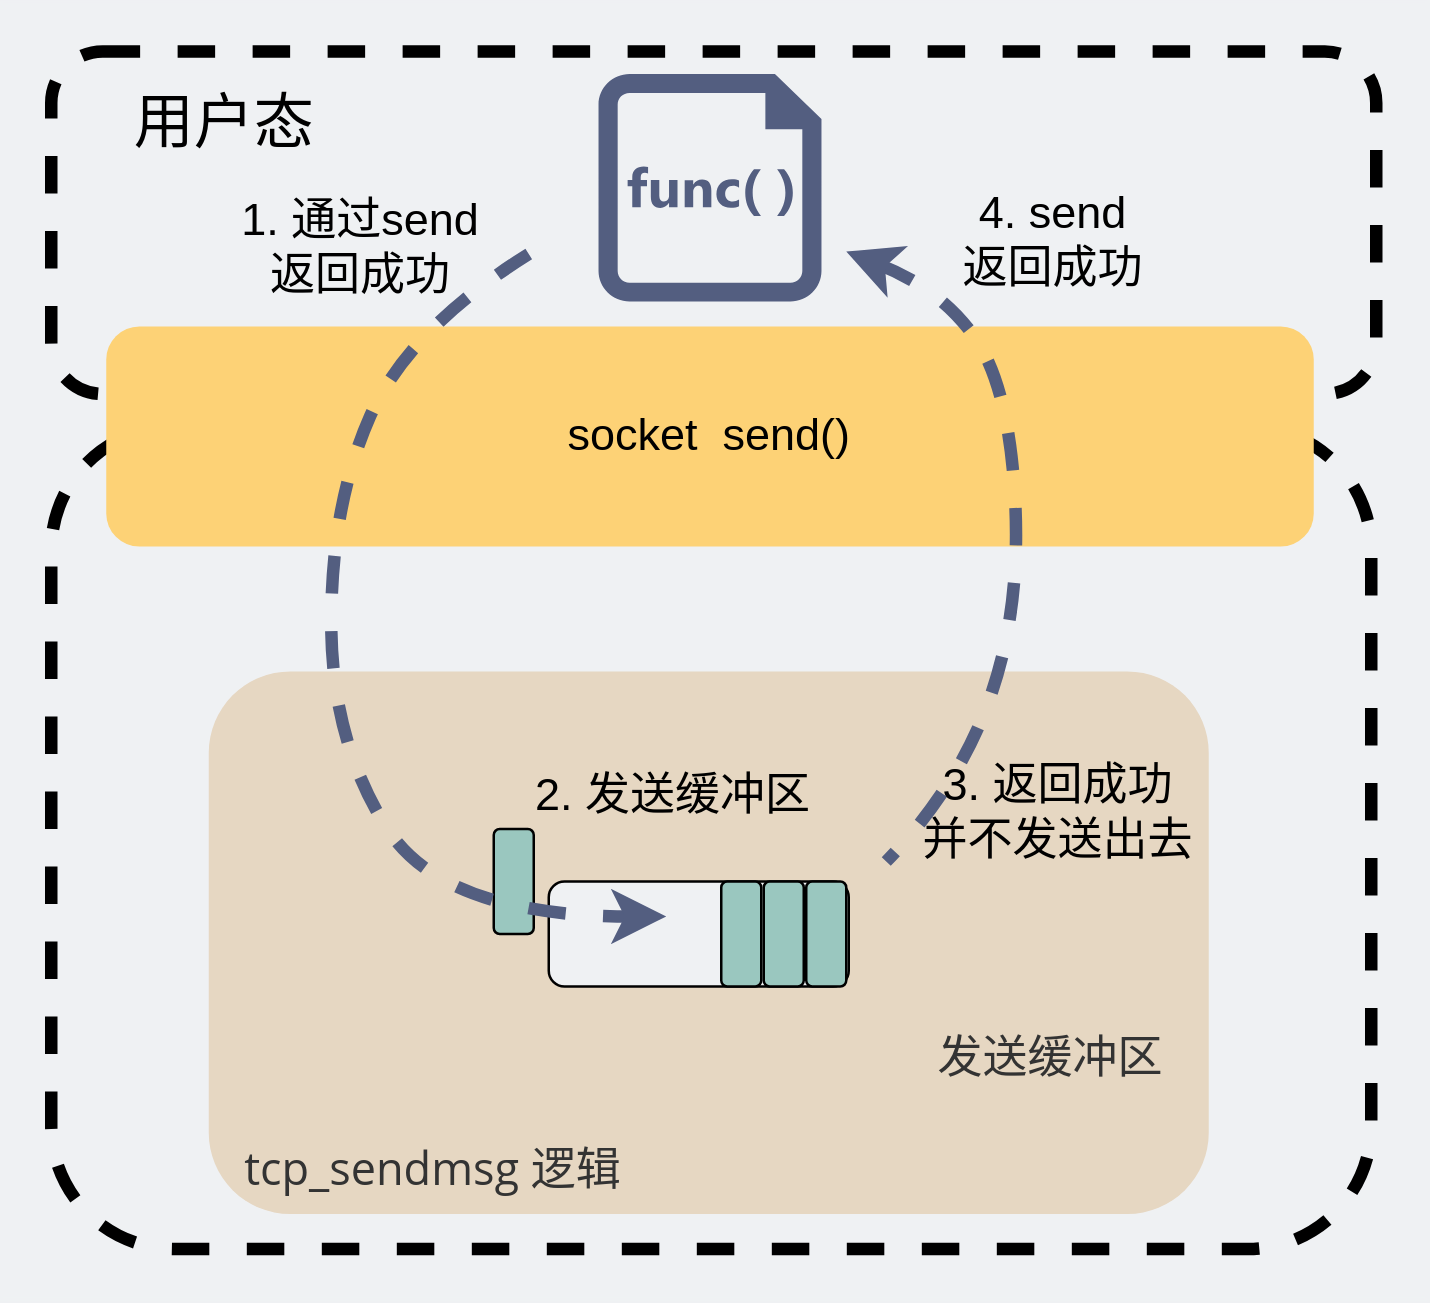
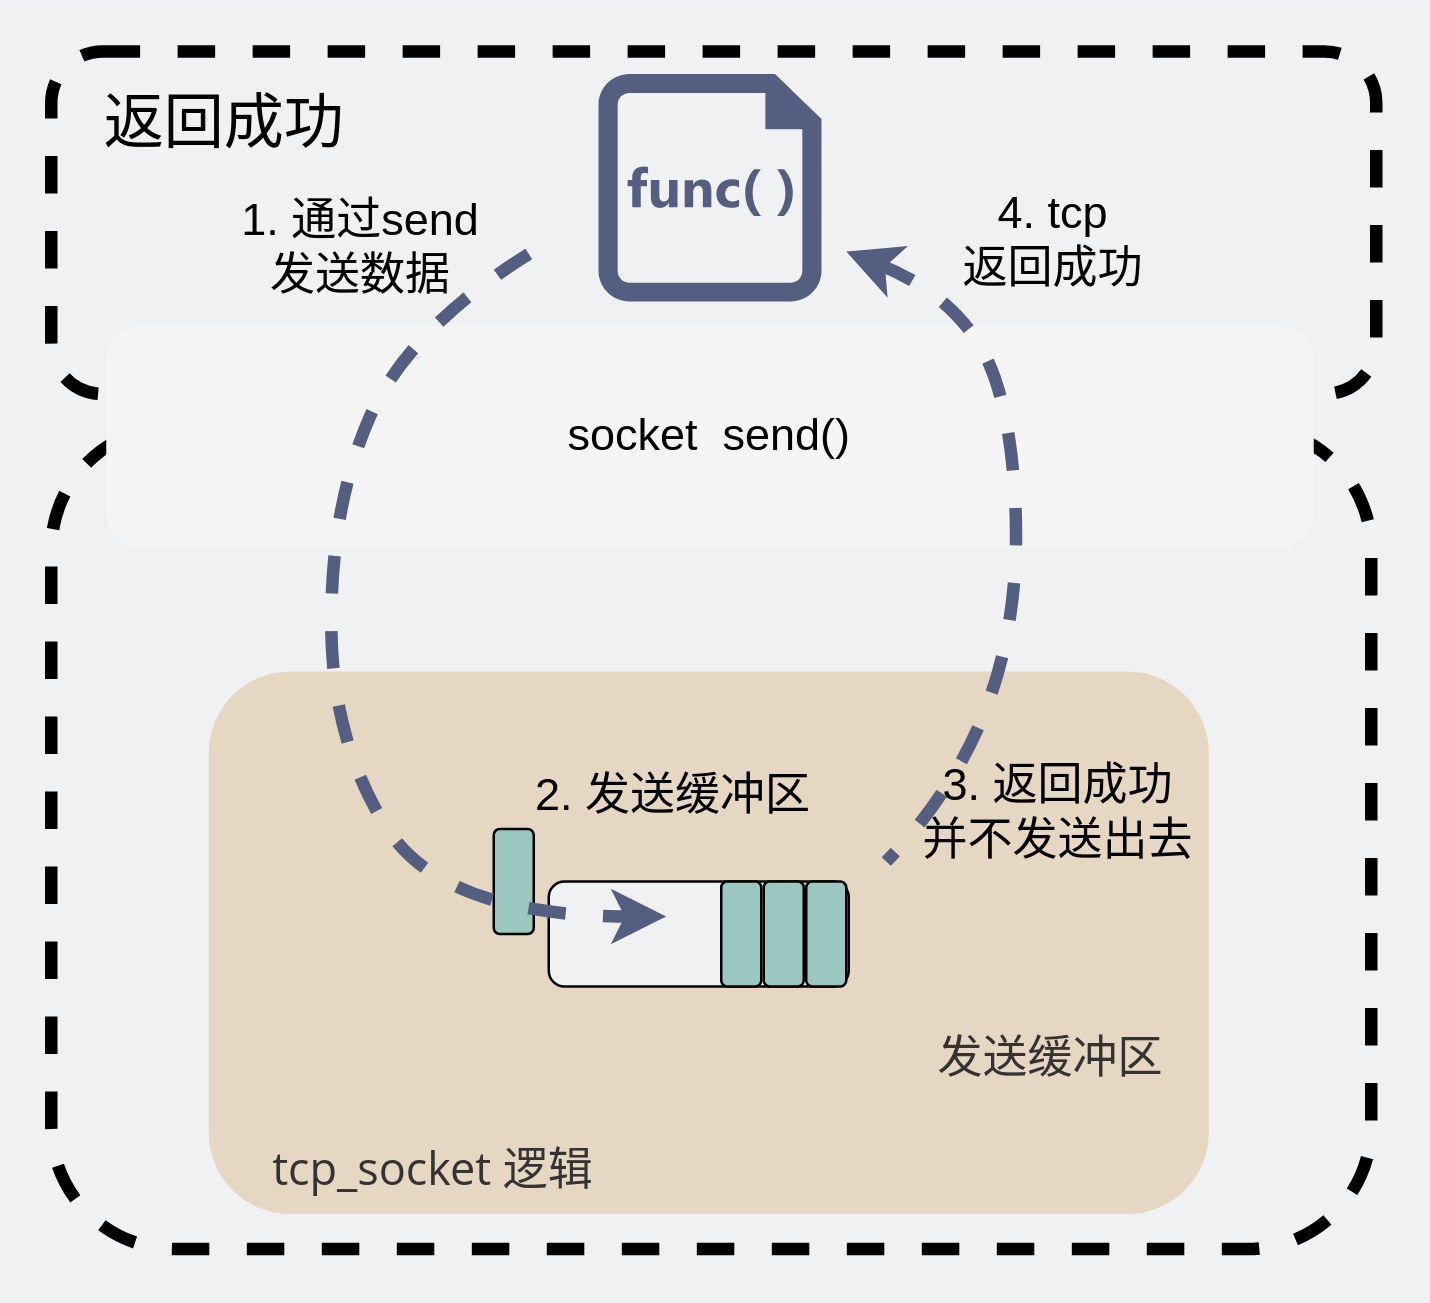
(225, 124) -> (225, 124)
(1054, 241) -> (1054, 241)
(361, 249) -> (361, 249)
(710, 436) -> (710, 436)
(434, 1169) -> (434, 1169)
